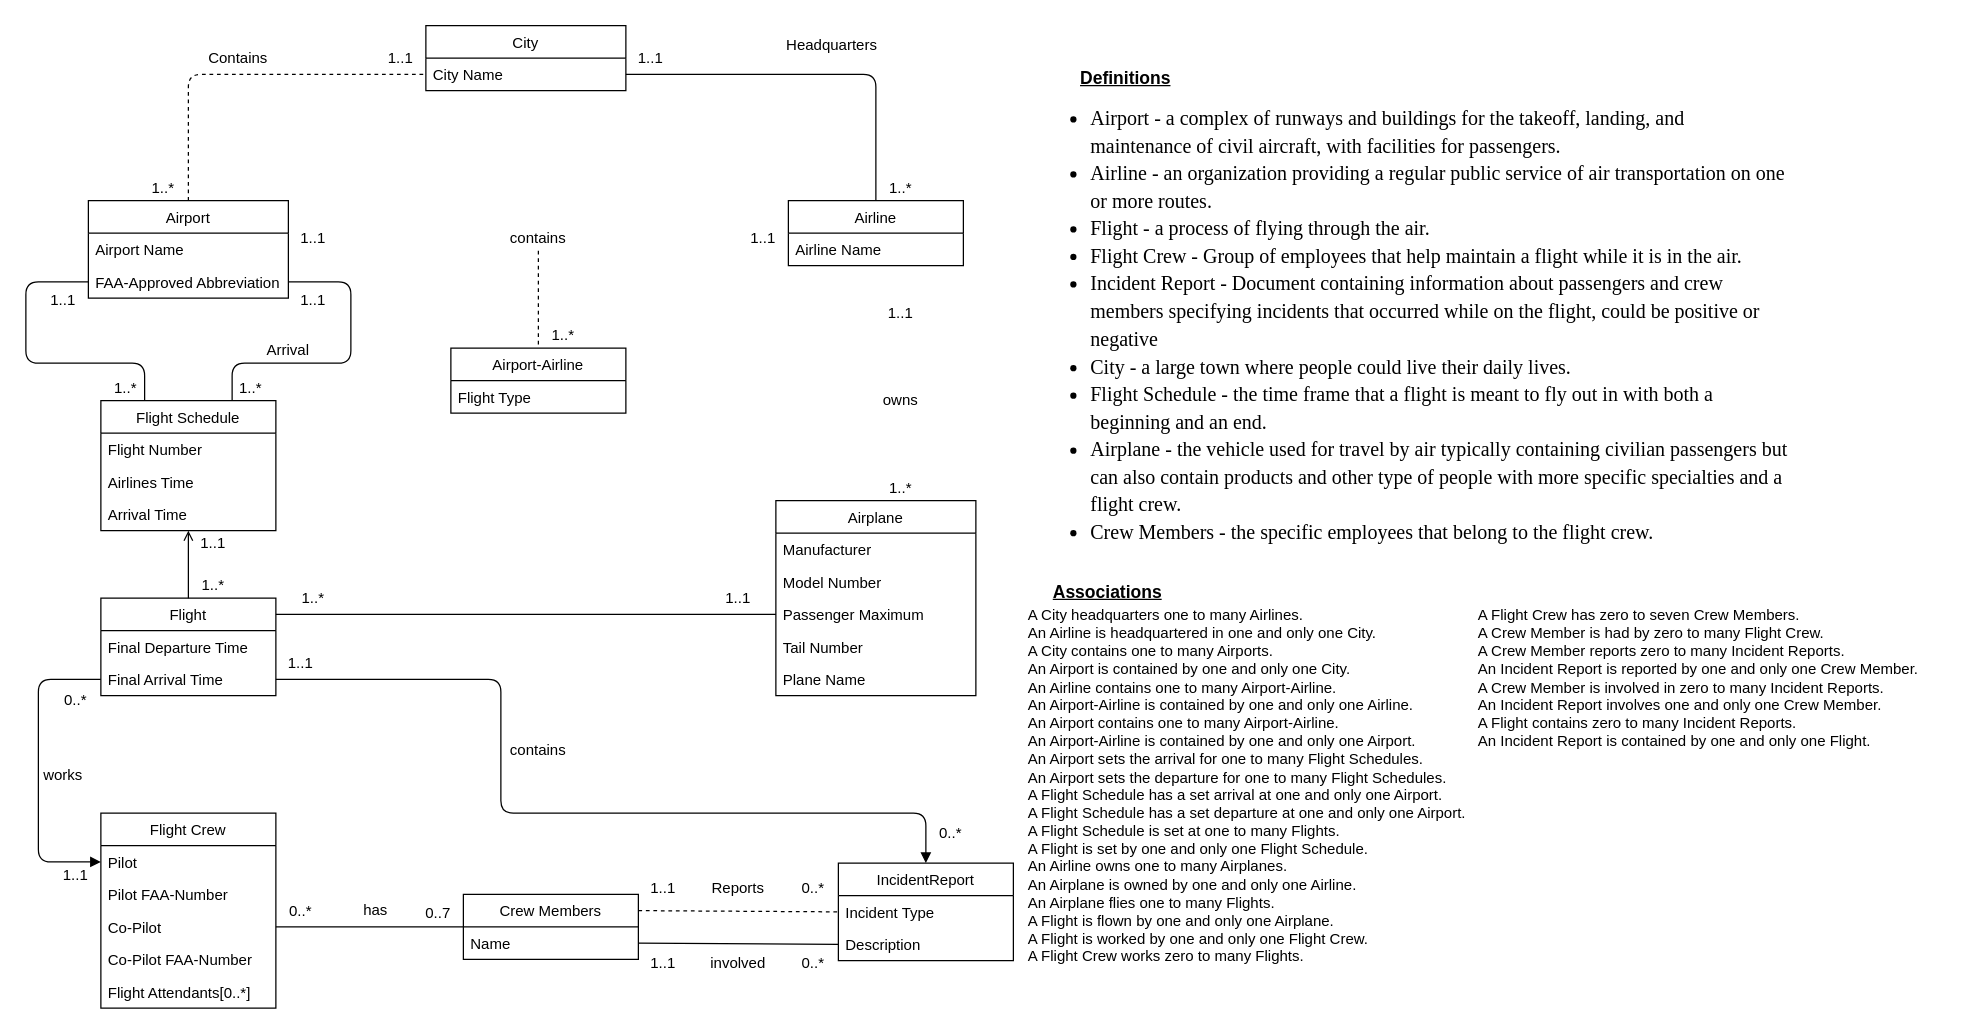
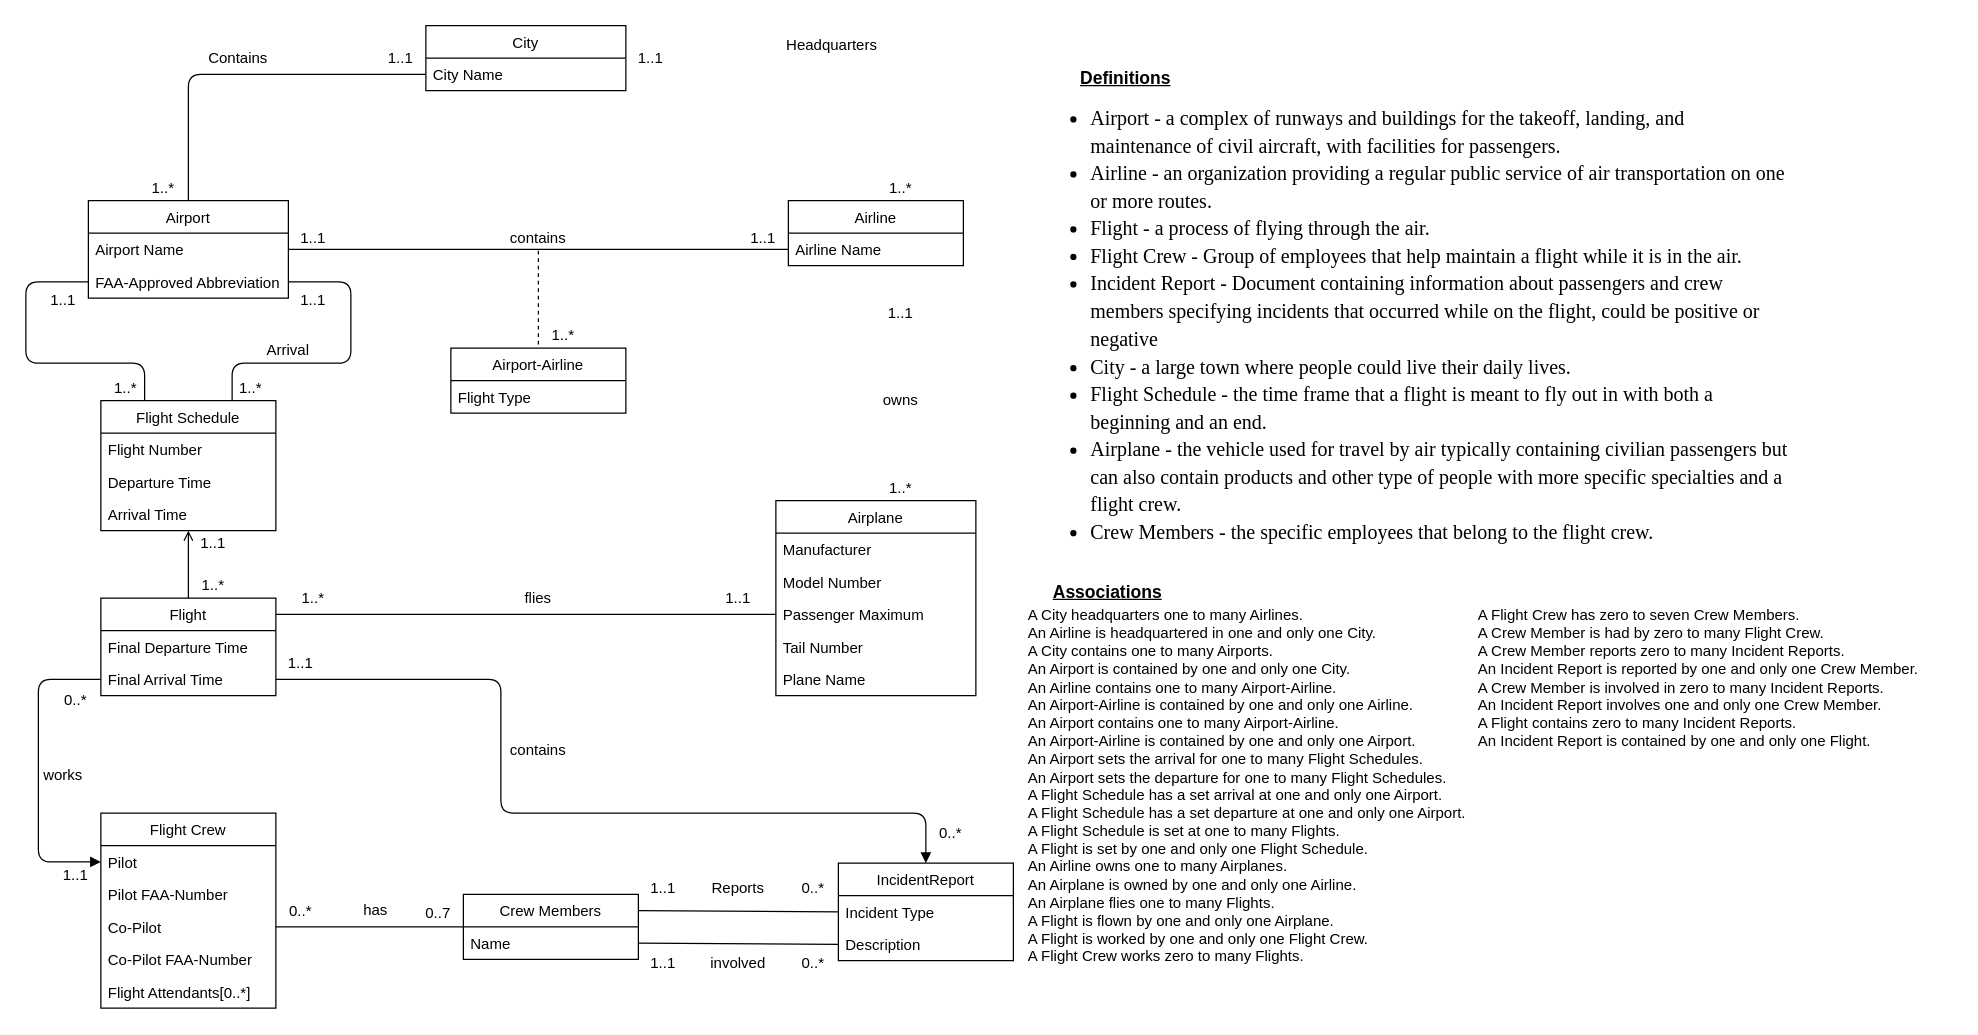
(251, 74) -> (251, 74)
(807, 74) -> none
none -> (538, 249)
(152, 483) -> (162, 483)
none -> (538, 598)
(737, 911) -> (737, 911)
